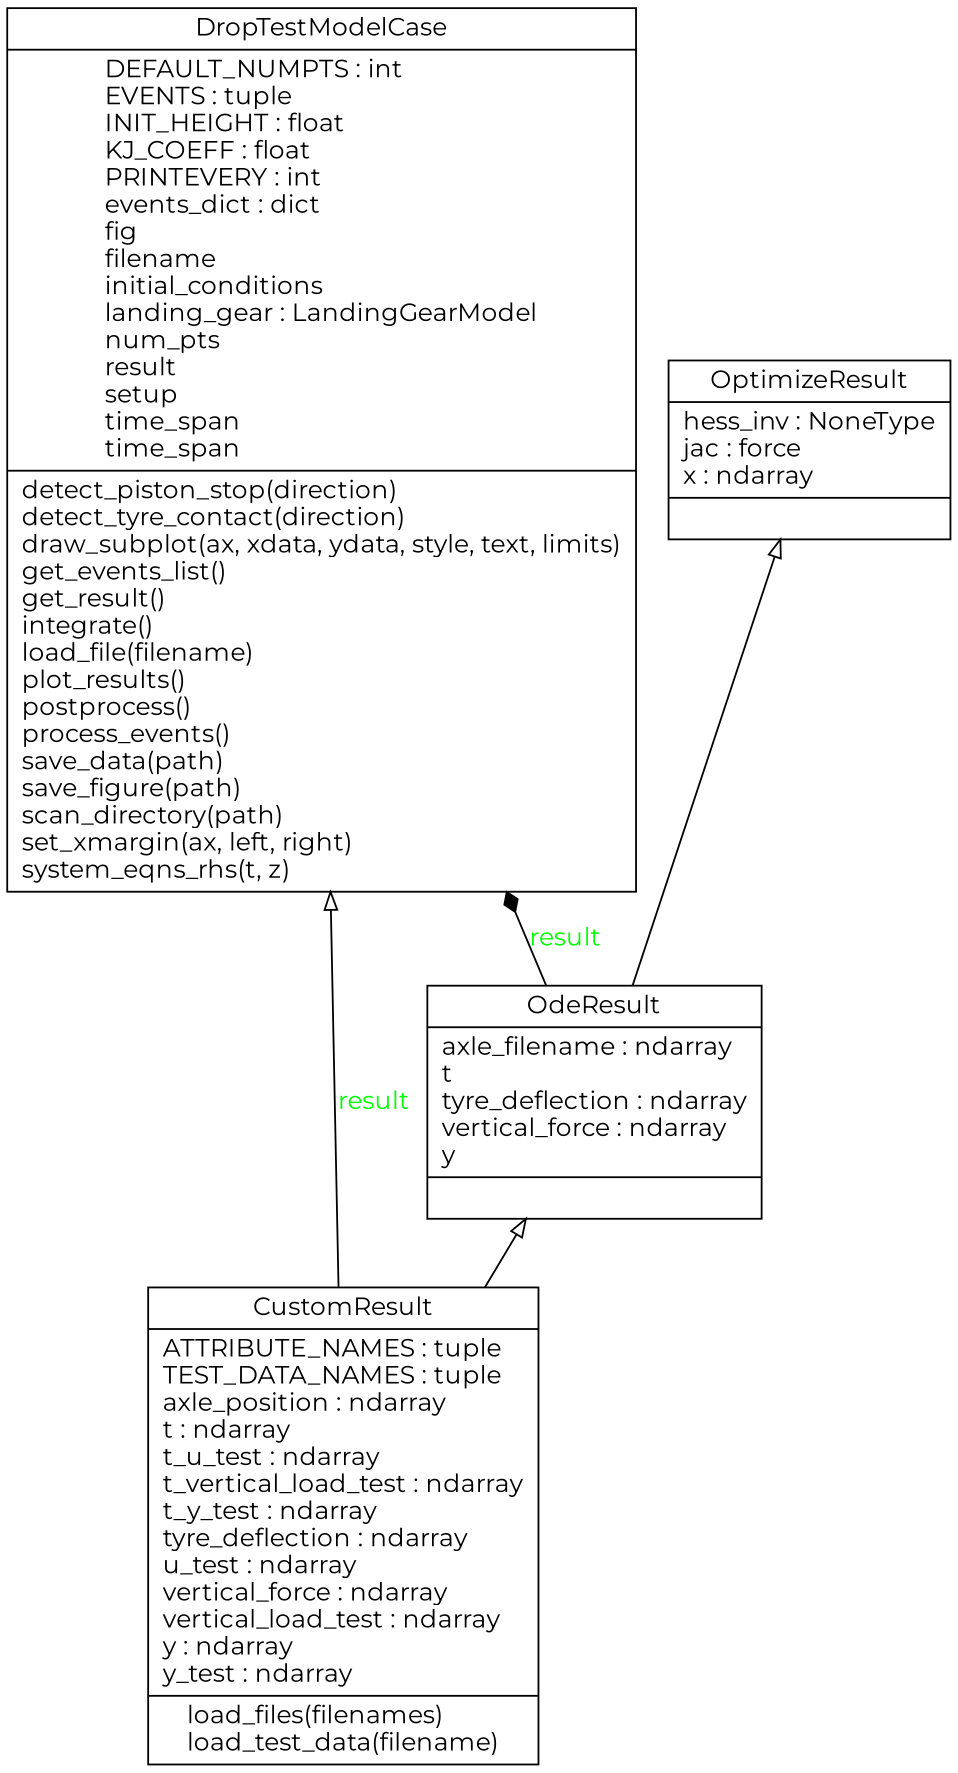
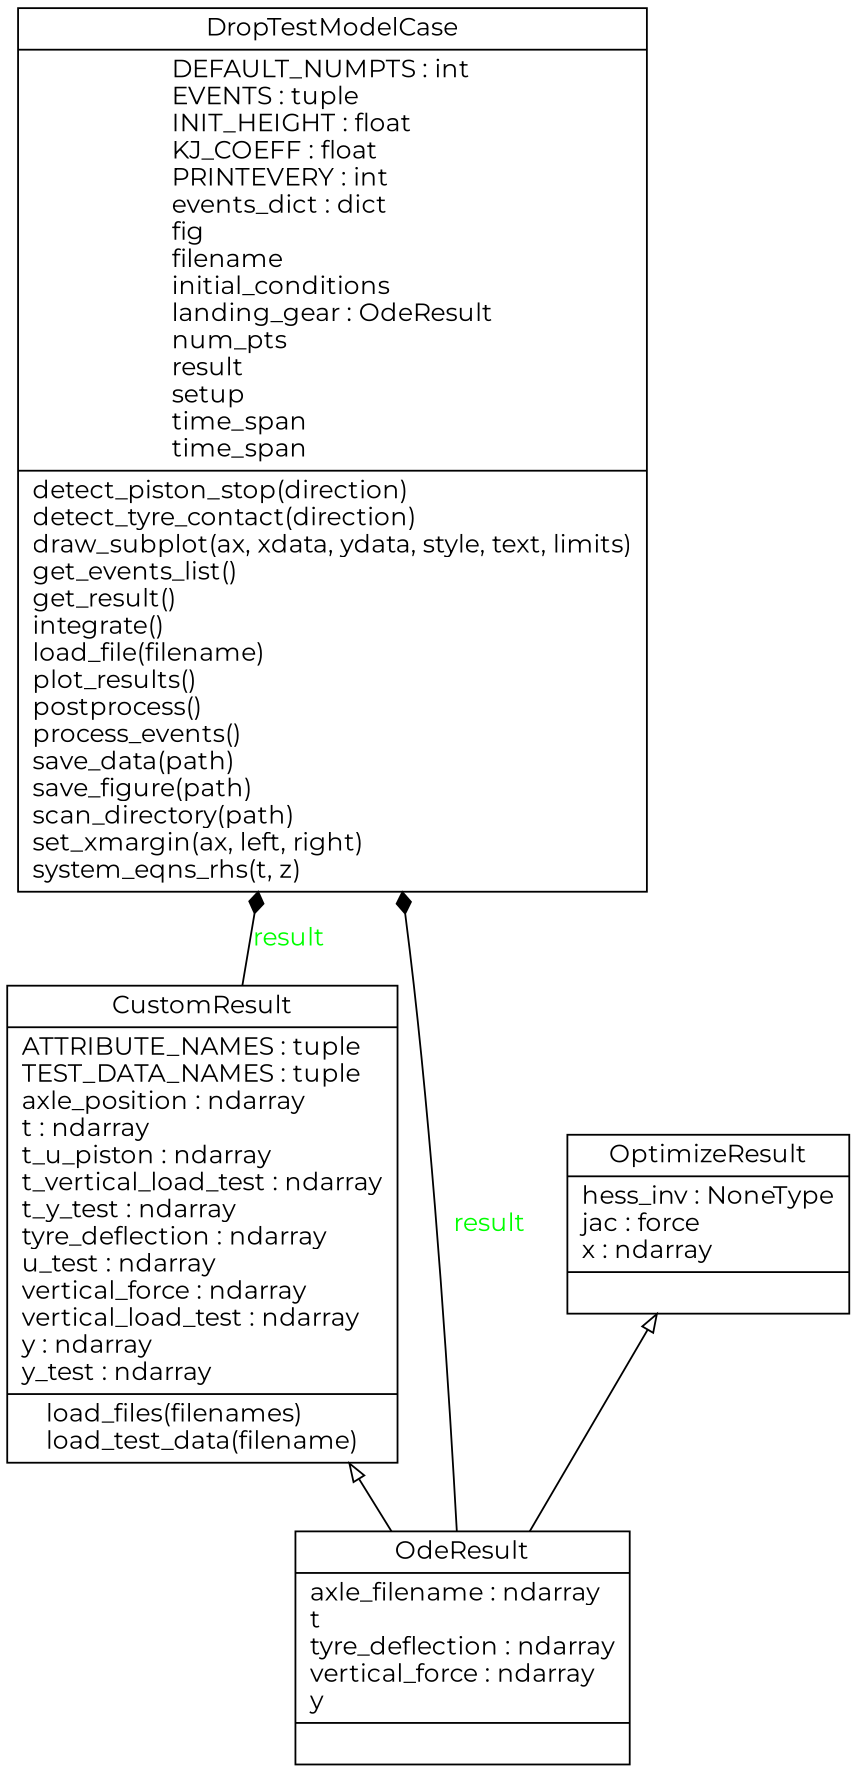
(322, 314) -> (332, 314)
(335, 1098) -> (248, 949)
(501, 1261) -> (375, 1505)
(272, 1457) -> (147, 1156)
